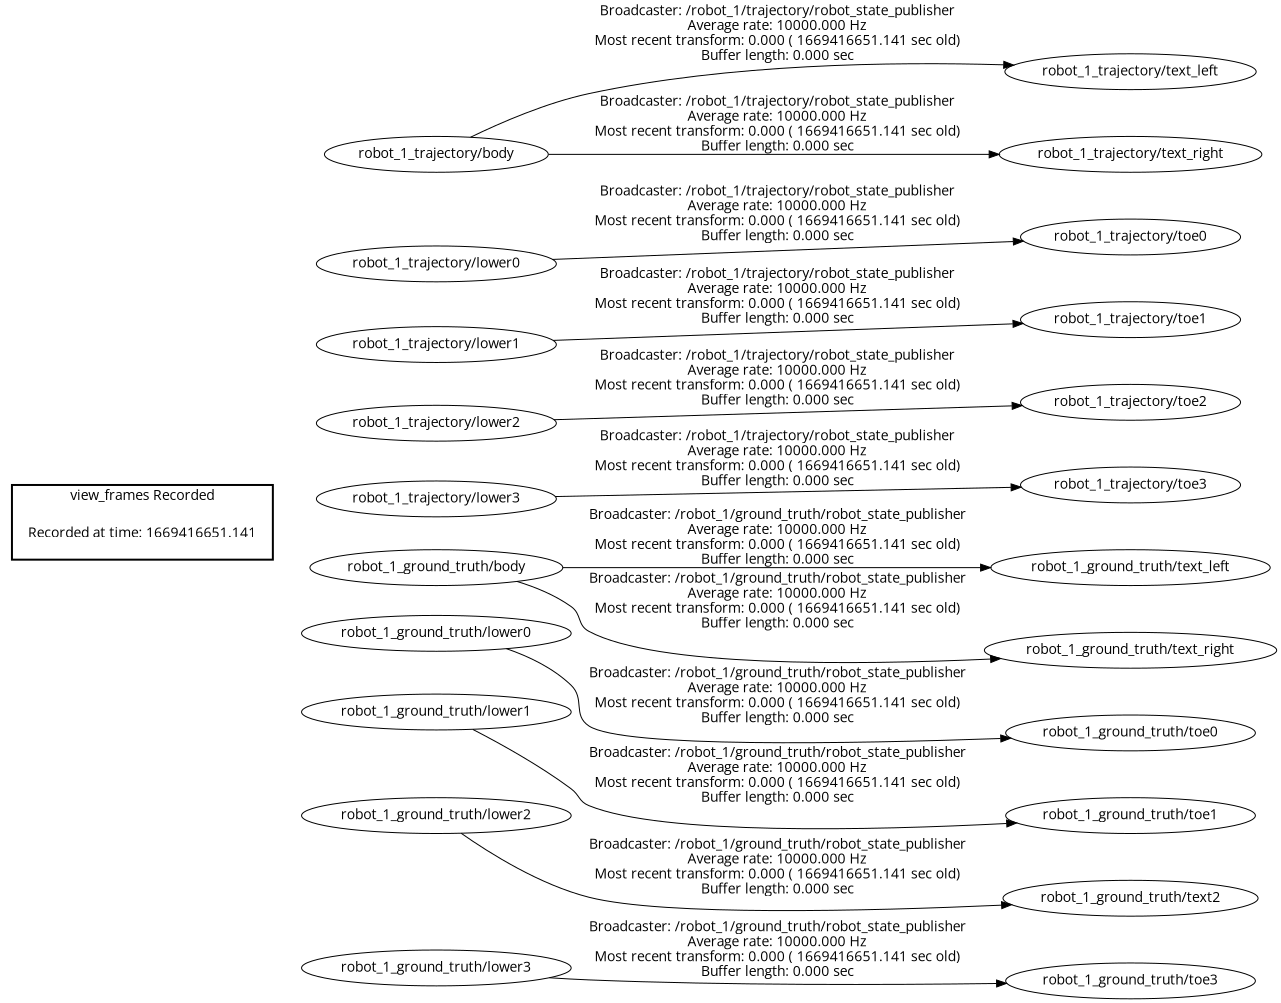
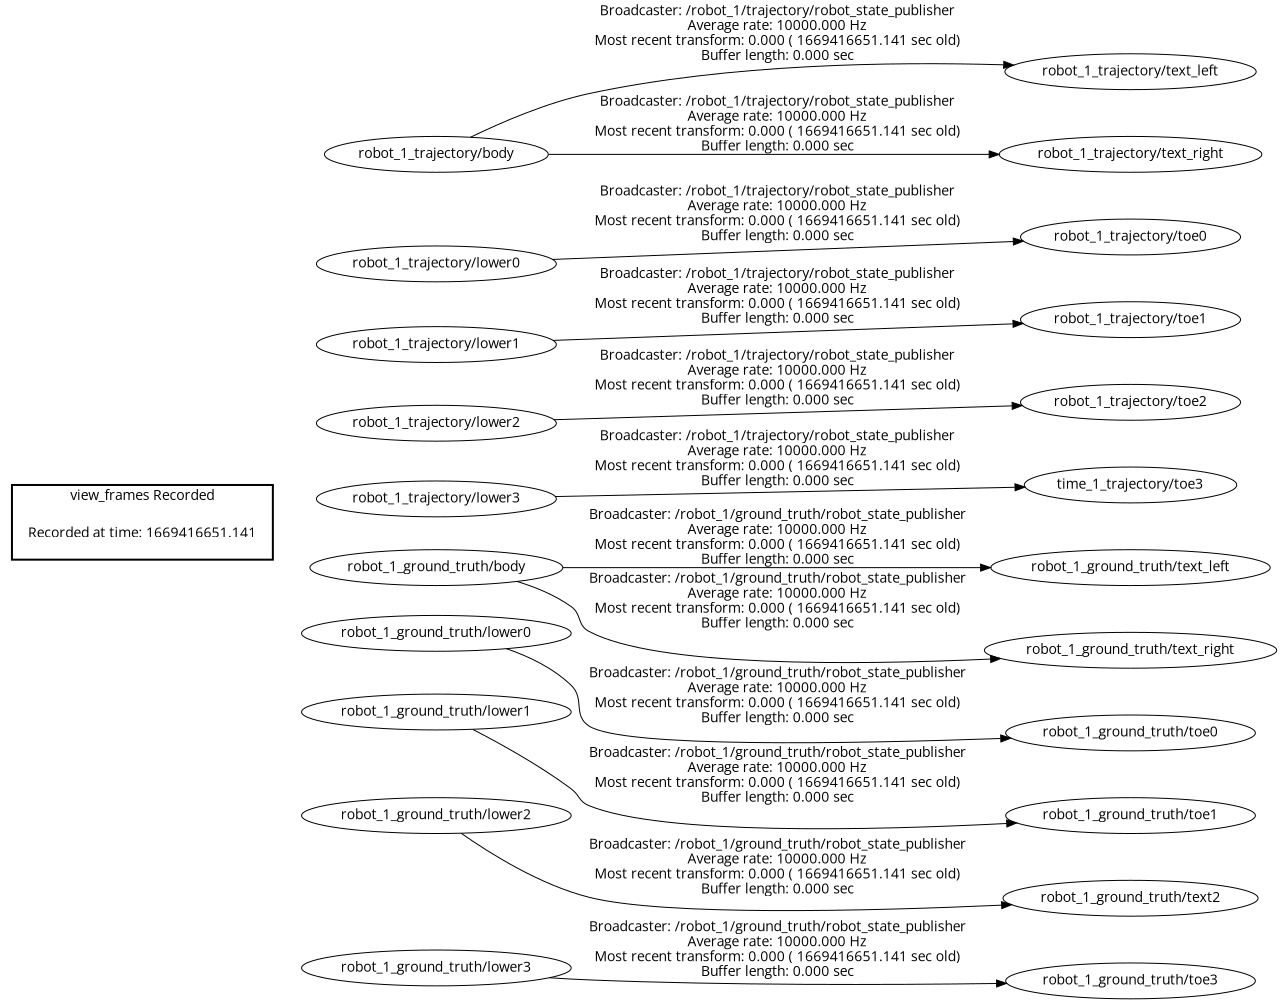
(1131, 485) -> (1131, 485)
